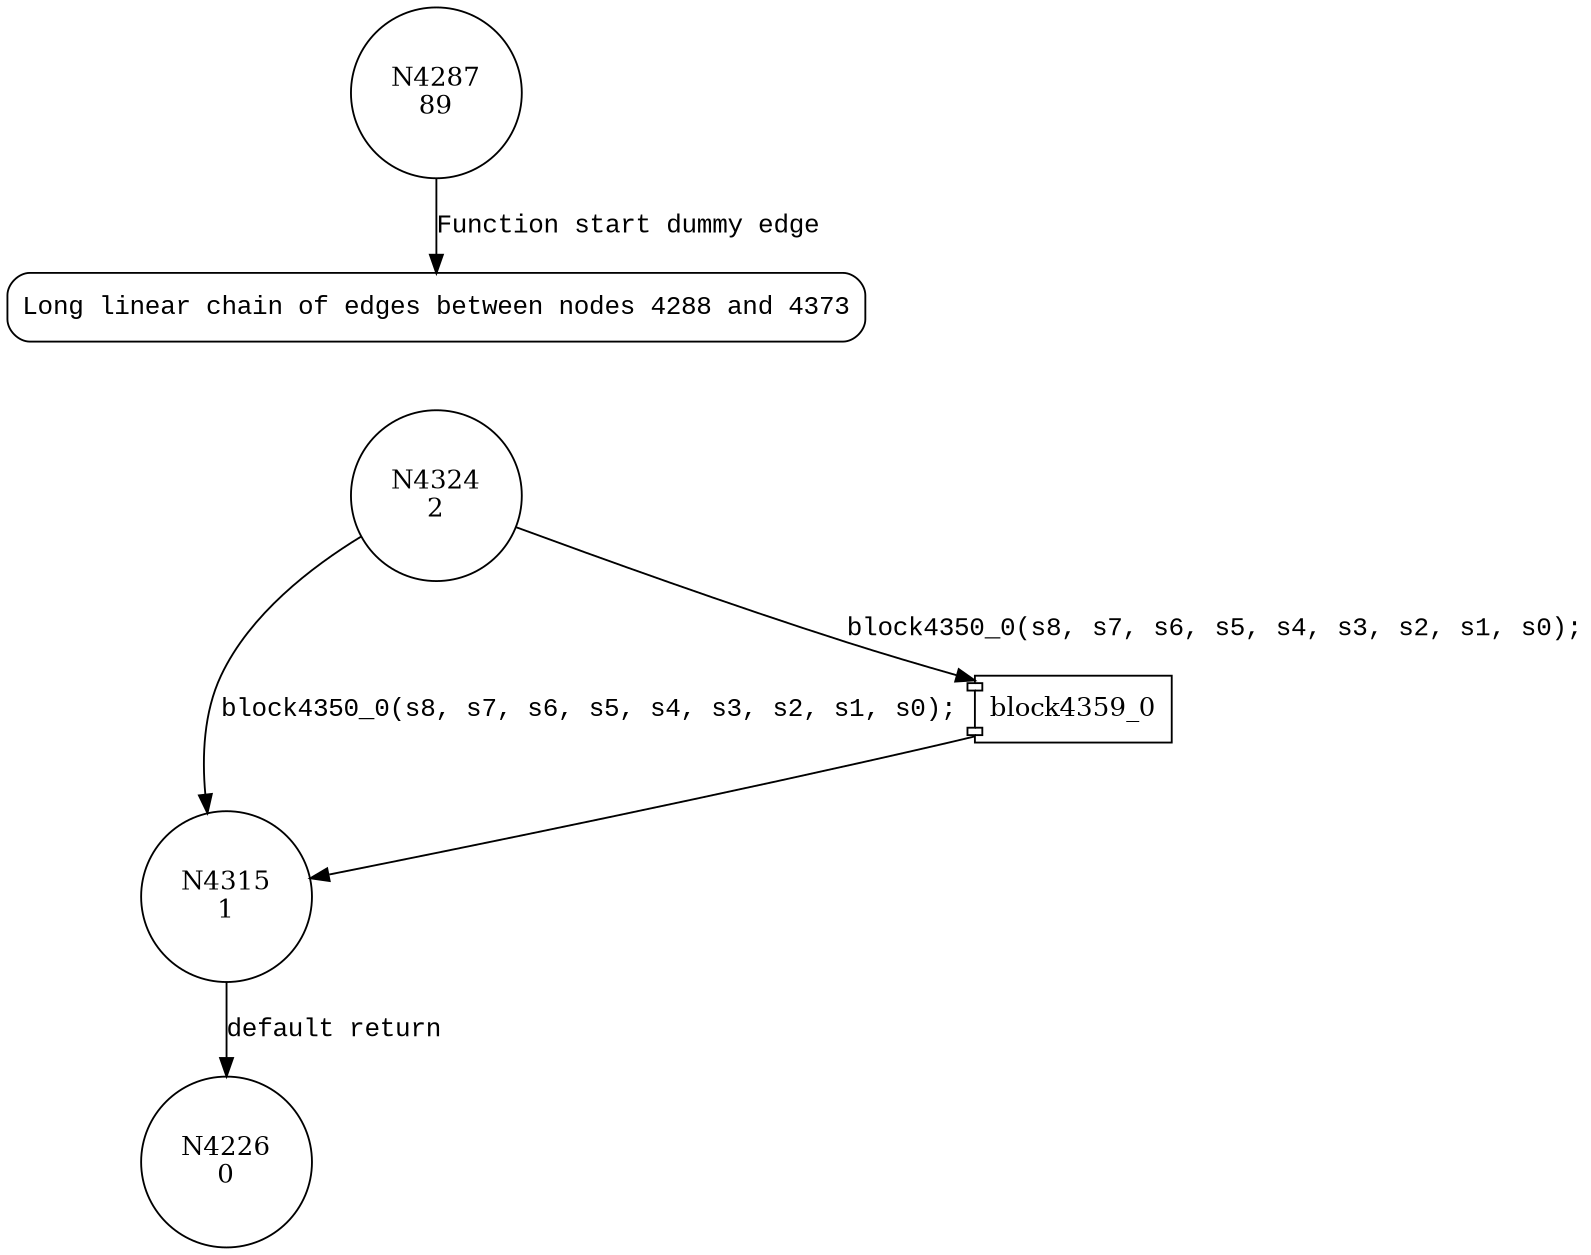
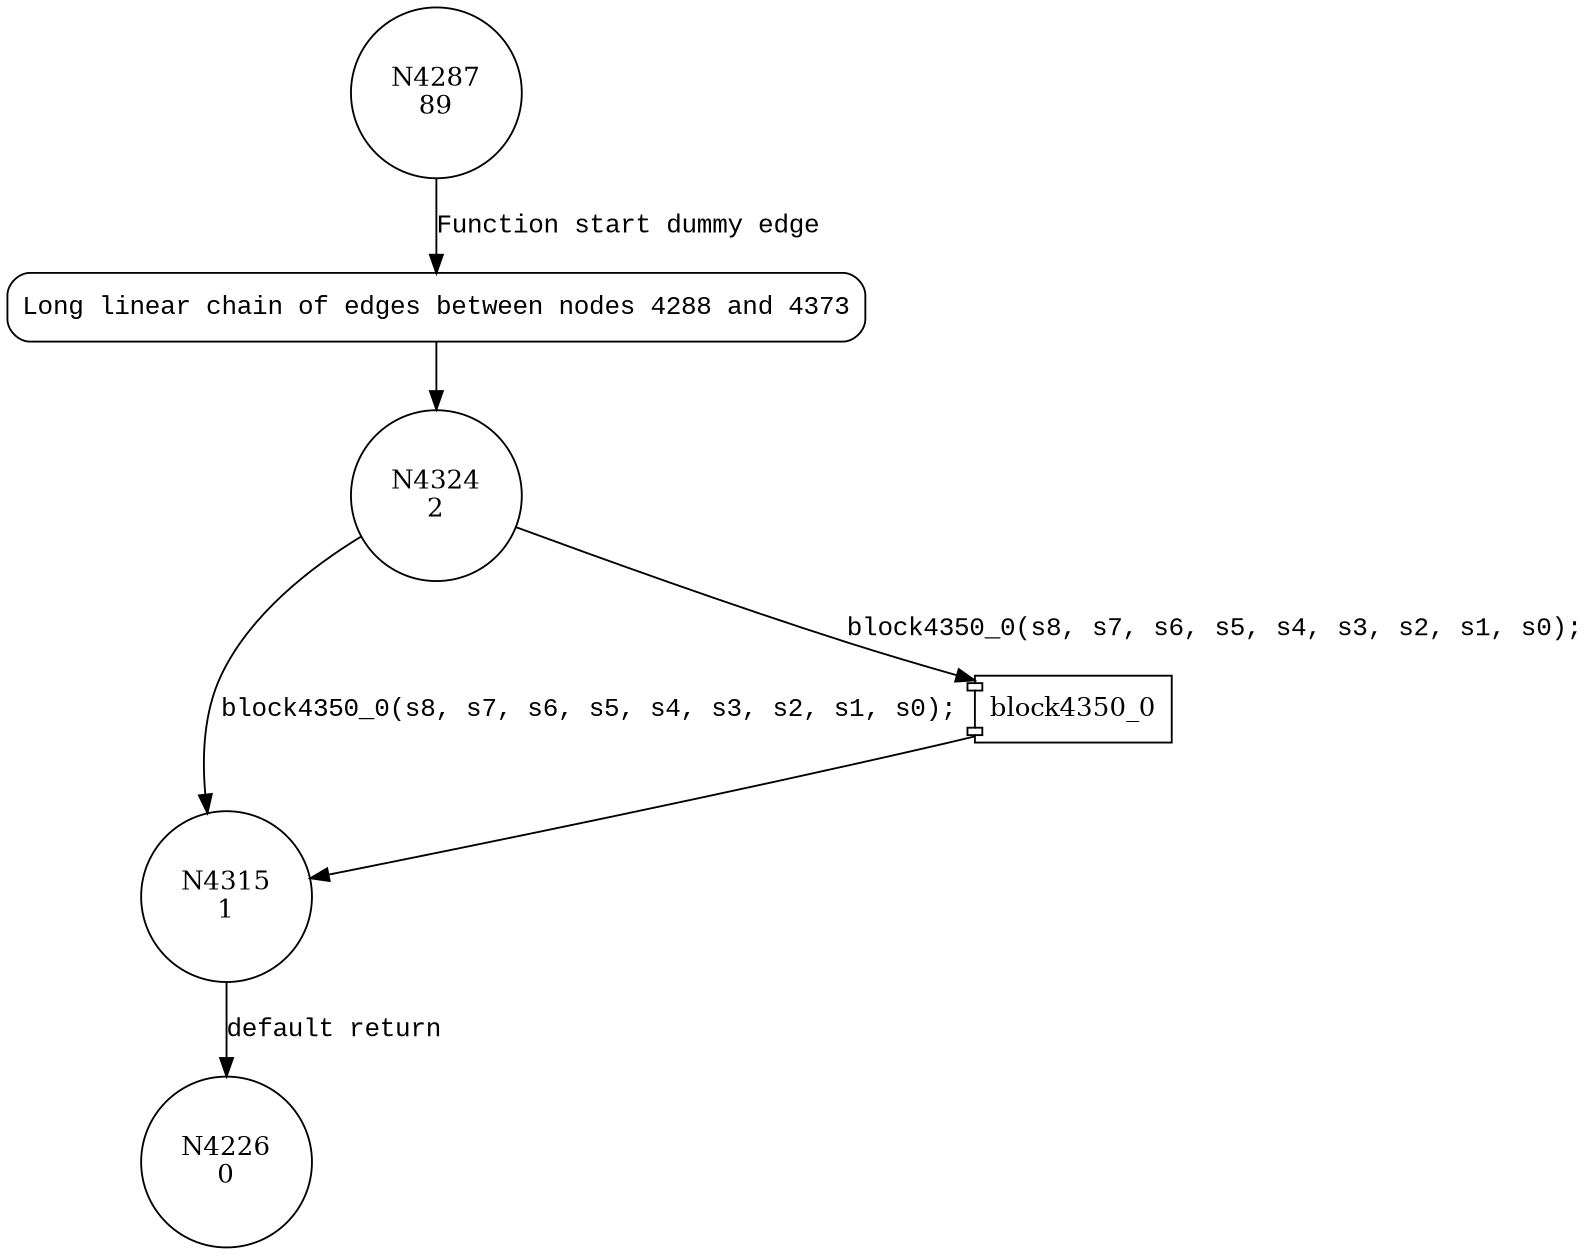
none -> (436, 366)
(1073, 709) -> (1073, 709)
